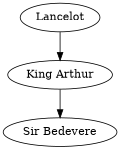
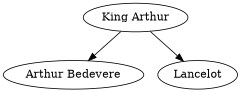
(60, 42) -> (164, 44)
(60, 132) -> (74, 75)
